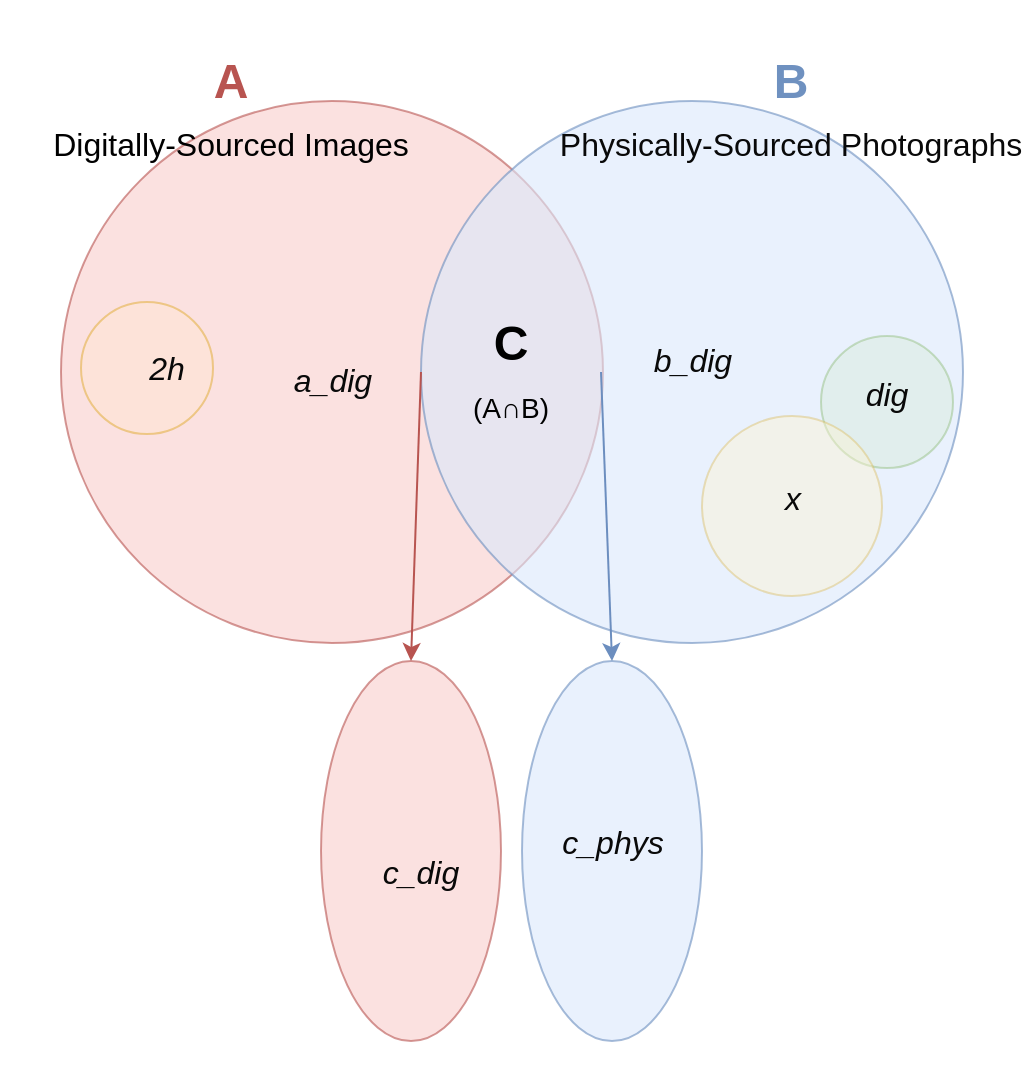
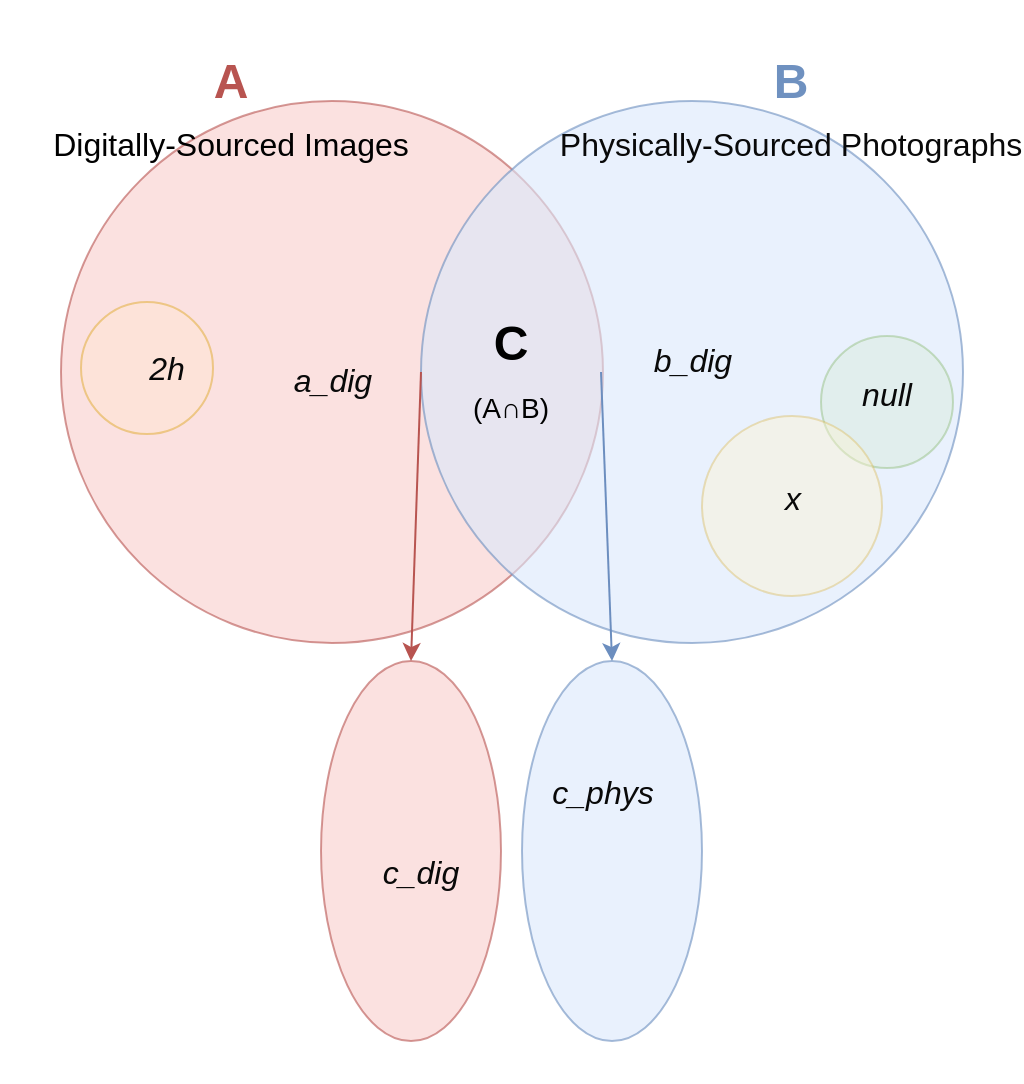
(888, 396) -> (888, 396)
(612, 851) -> (602, 801)
